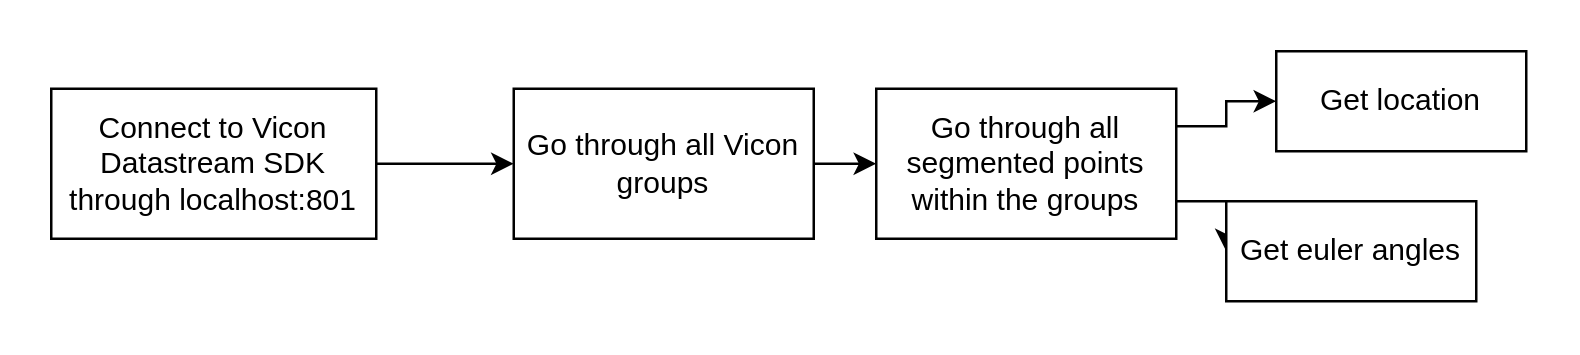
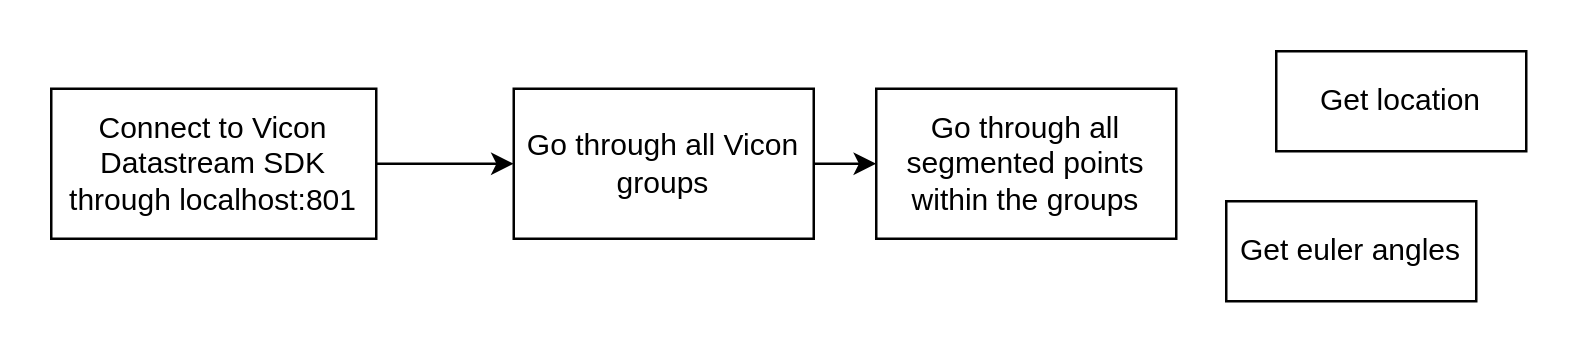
(1226, 122) -> none
(1202, 201) -> none
